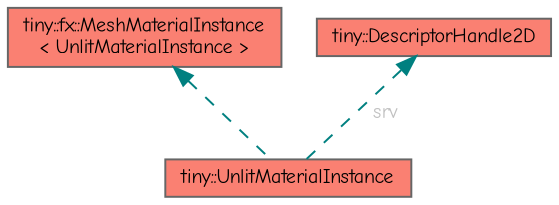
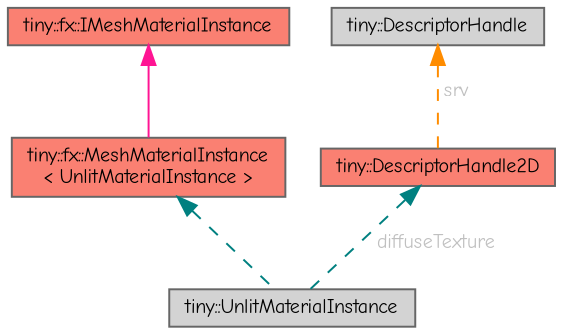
none -> (149, 27)
none -> (438, 27)
(383, 113) -> (434, 243)
(288, 178) -> (292, 308)
